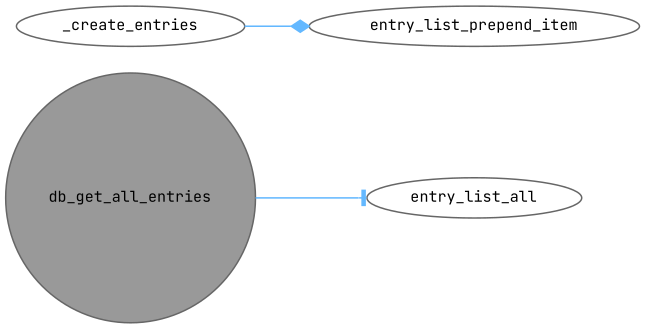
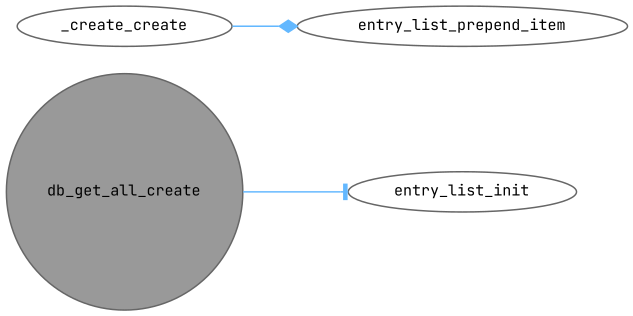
(131, 26) -> (125, 26)
(131, 198) -> (125, 192)
(474, 198) -> (462, 192)
